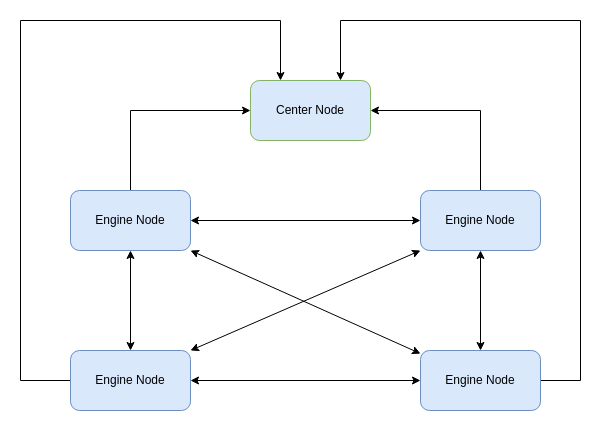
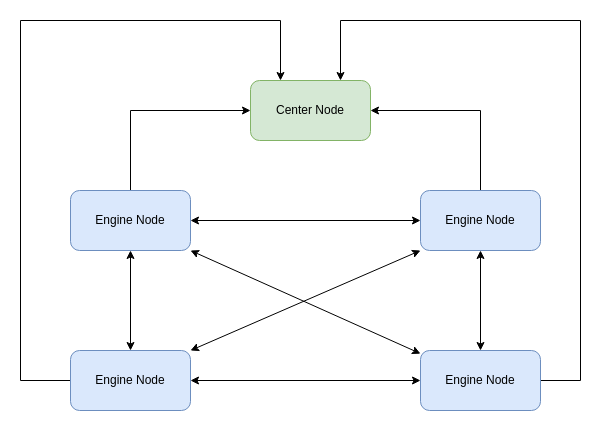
(311, 111) -> (311, 111)
